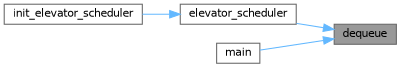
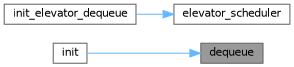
(73, 14) -> (70, 14)
(310, 26) -> none
(238, 53) -> (70, 53)
